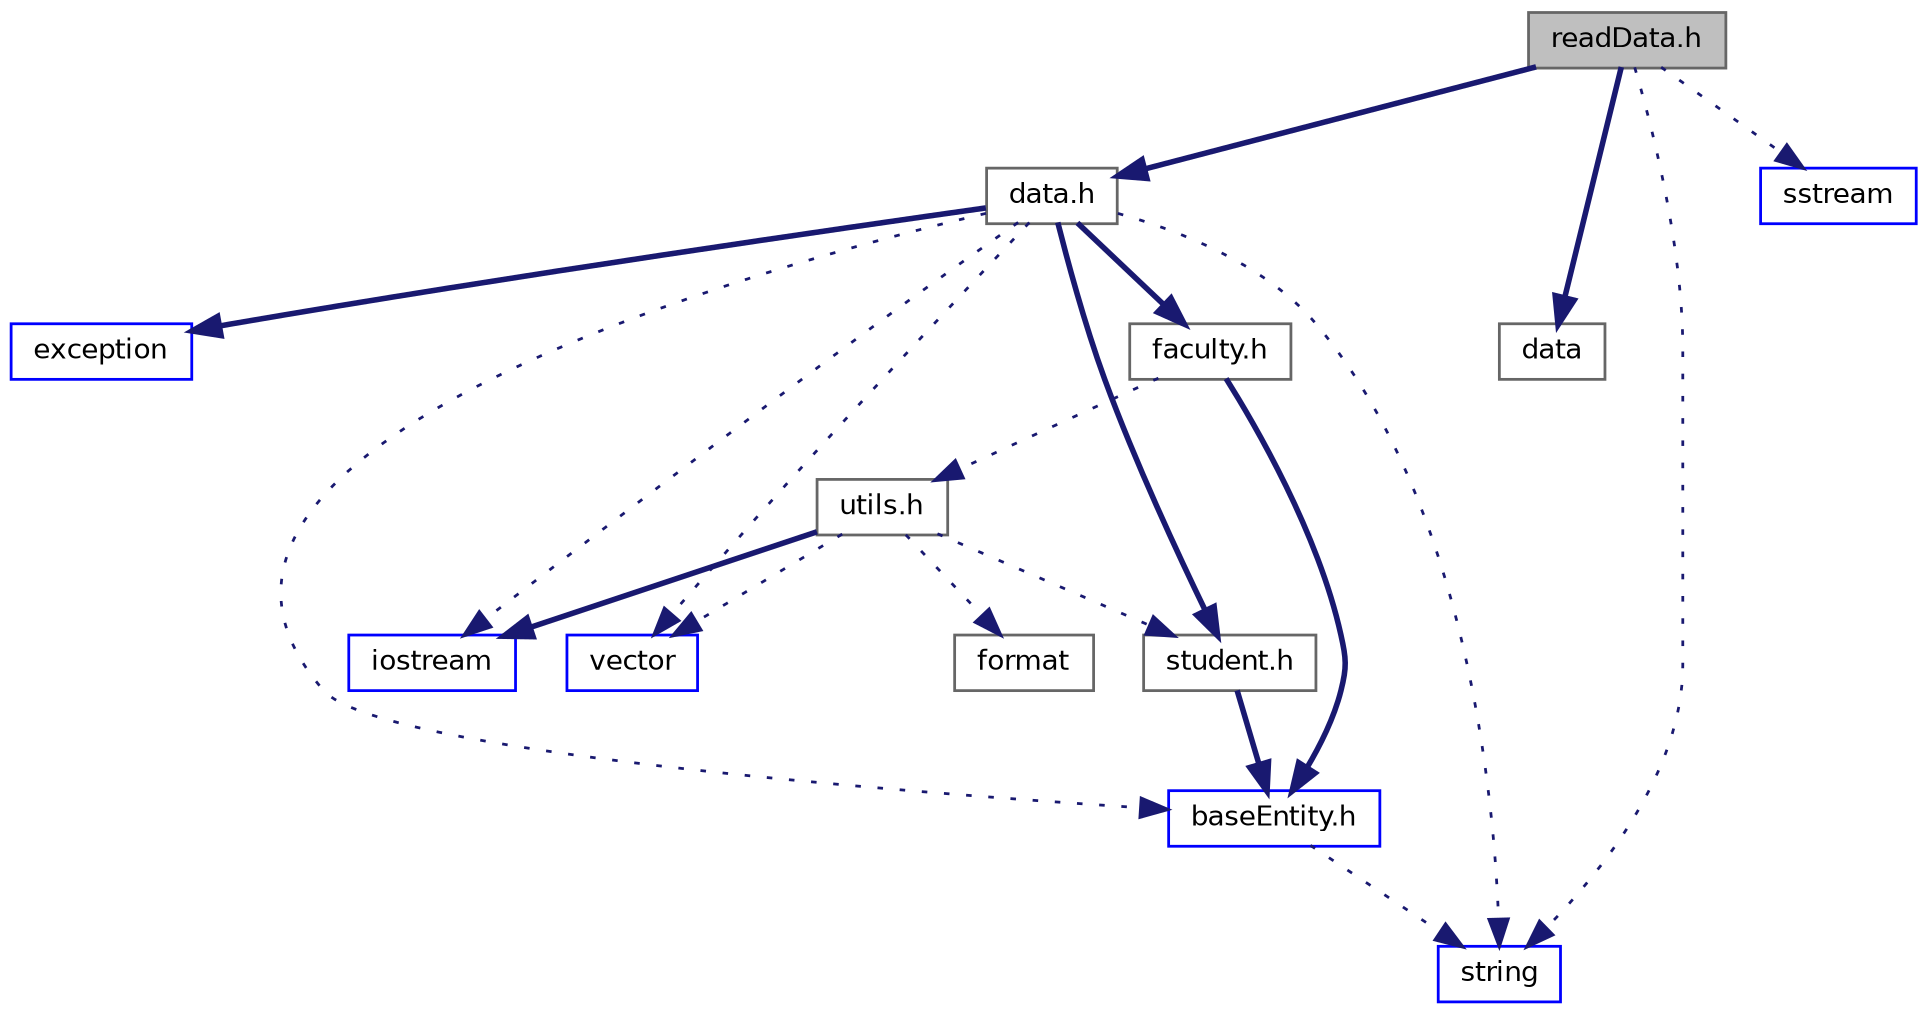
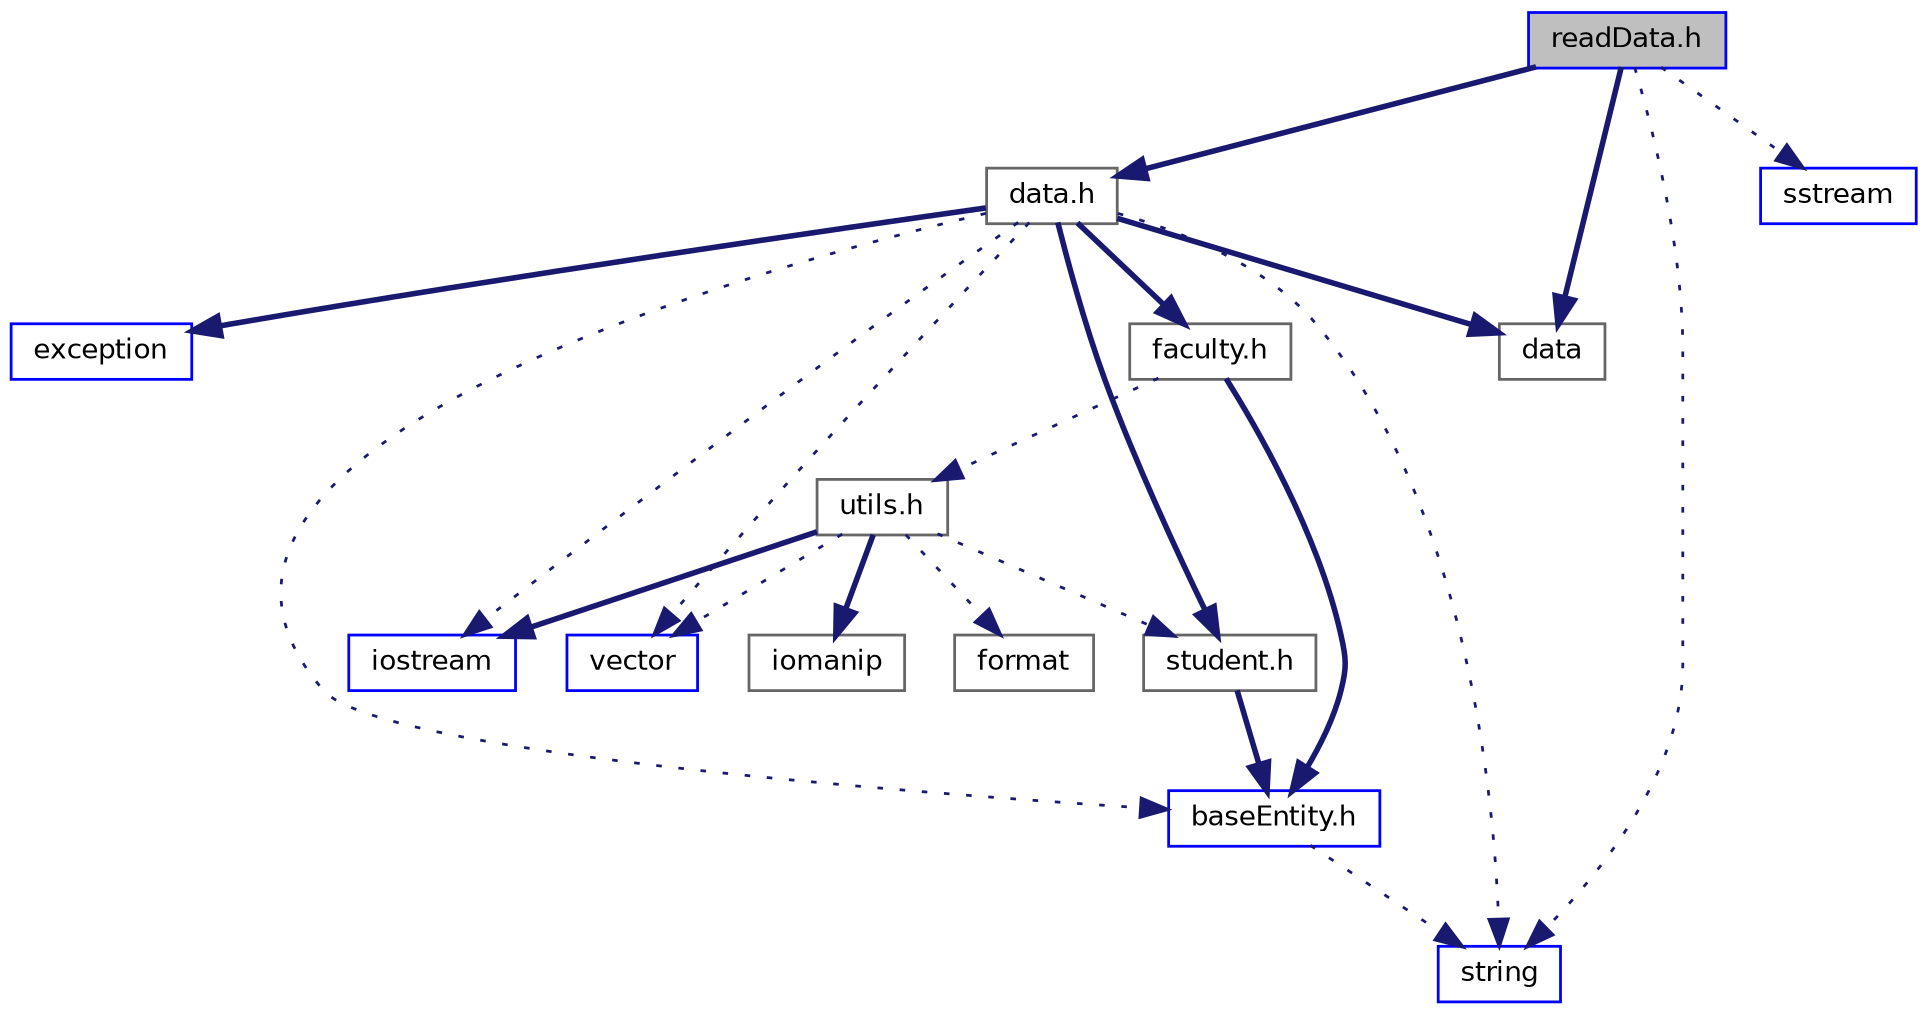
(1627, 40) -> (1627, 40)
none -> (1295, 272)
none -> (827, 663)
